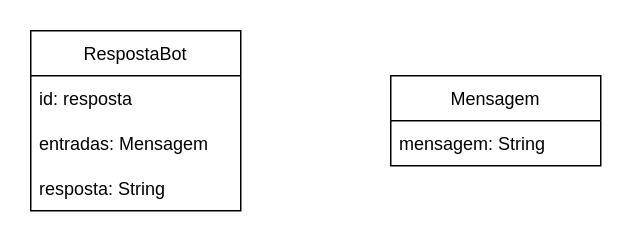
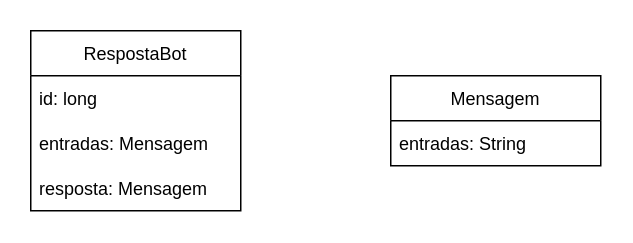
(92, 99) -> (70, 99)
(473, 144) -> (473, 144)
(113, 189) -> (125, 189)
